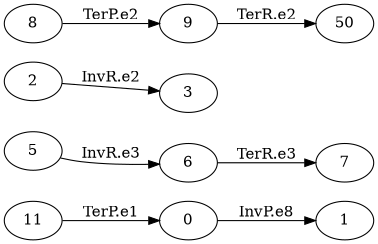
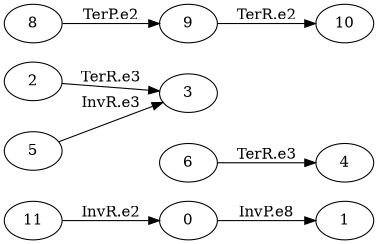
(345, 24) -> (345, 24)
(111, 78) -> (111, 78)
(345, 163) -> (345, 163)
(104, 164) -> (106, 124)
(111, 213) -> (111, 213)
